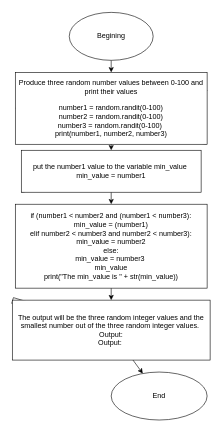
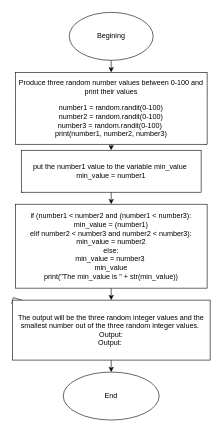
(159, 396) -> (111, 396)
